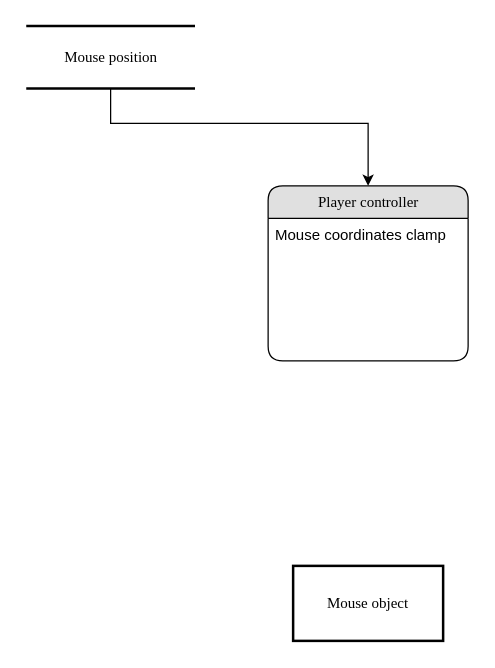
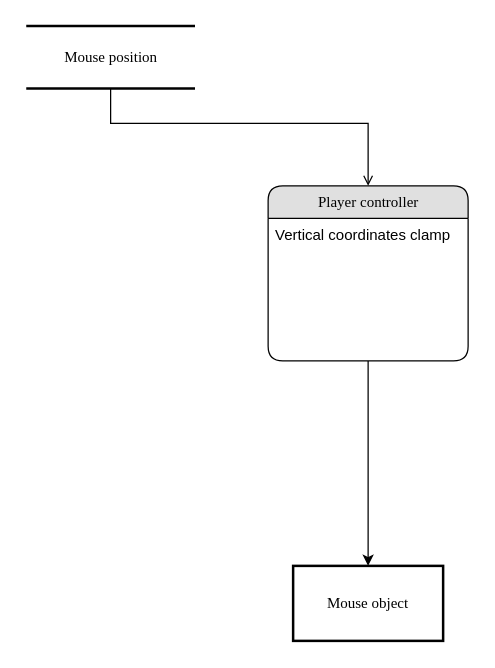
(368, 176) -> (368, 177)
(364, 236) -> (369, 245)
none -> (368, 459)
